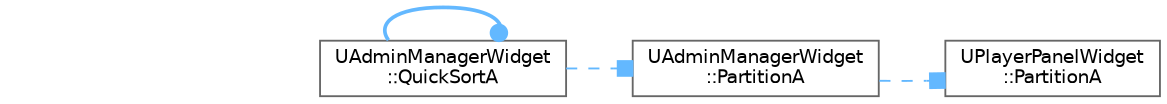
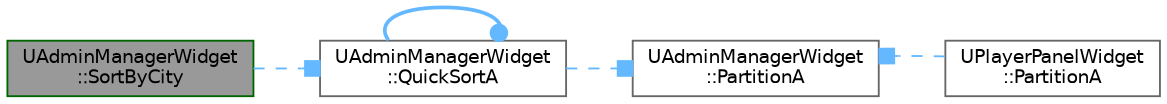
none -> (130, 68)
(903, 81) -> (922, 56)
